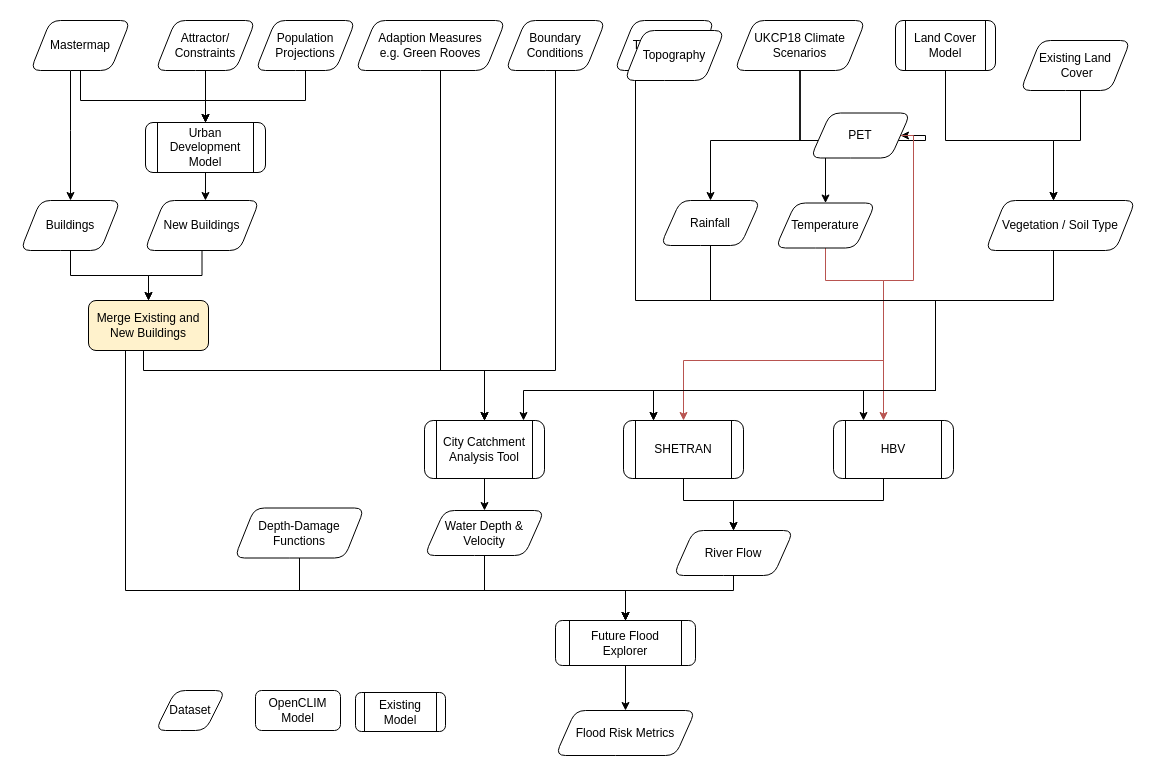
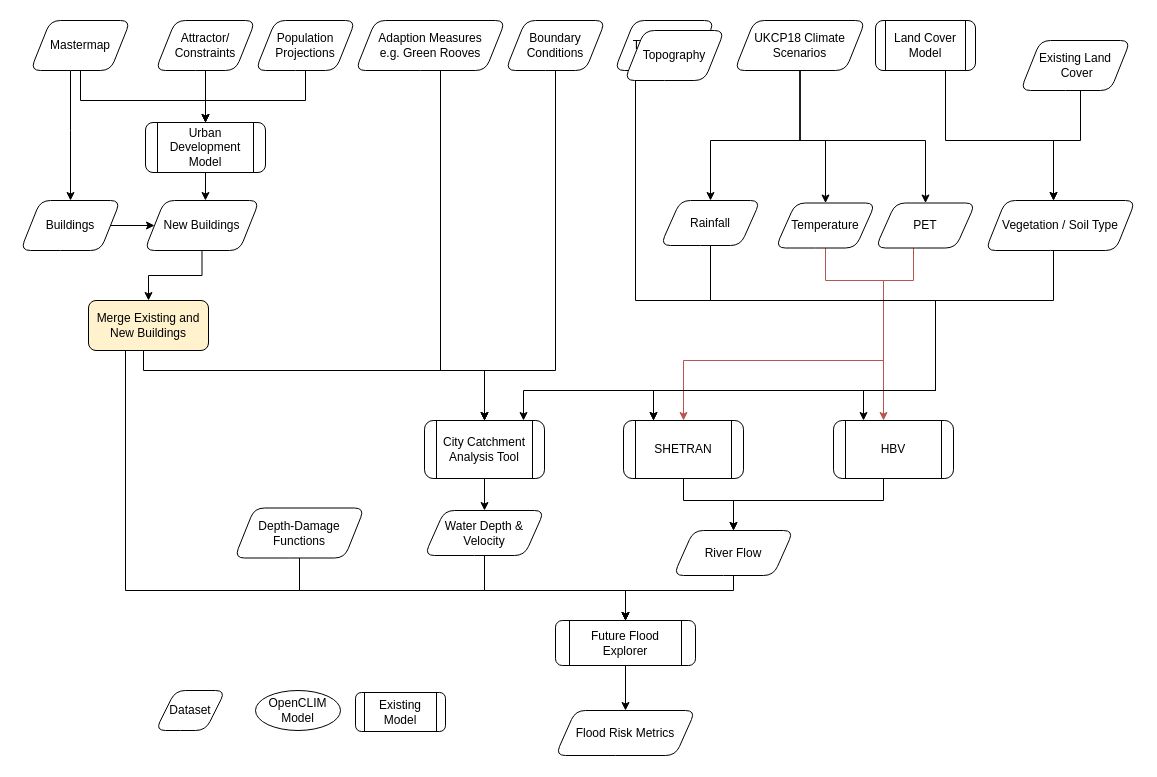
(946, 46) -> (926, 46)
(861, 136) -> (926, 226)
(96, 276) -> (137, 226)
(298, 711) -> (298, 711)
